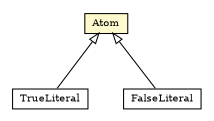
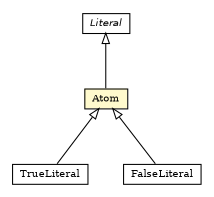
none -> (106, 23)
